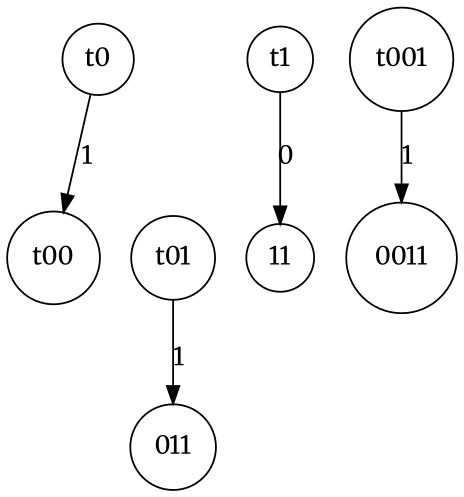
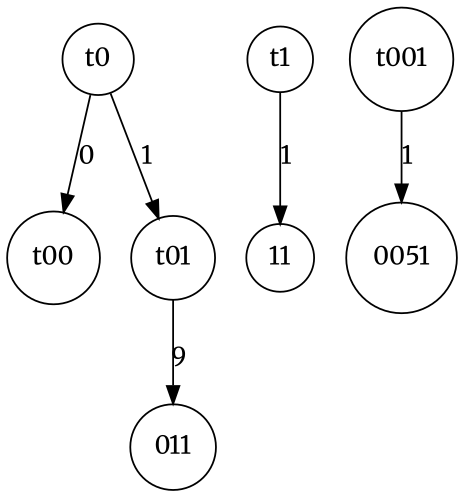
none -> (131, 148)
(87, 157) -> (87, 157)
(286, 157) -> (286, 157)
(402, 258) -> (402, 258)
(179, 359) -> (179, 359)
